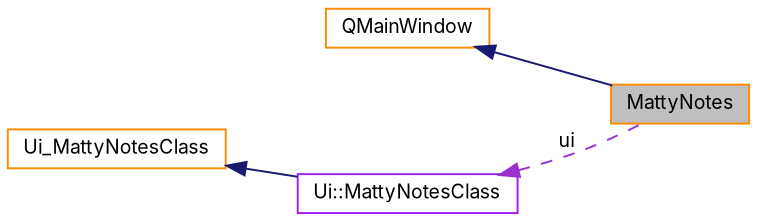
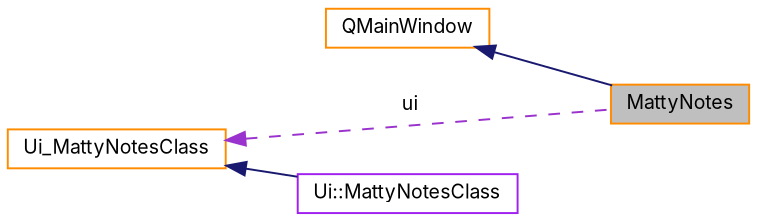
(582, 150) -> (428, 124)
